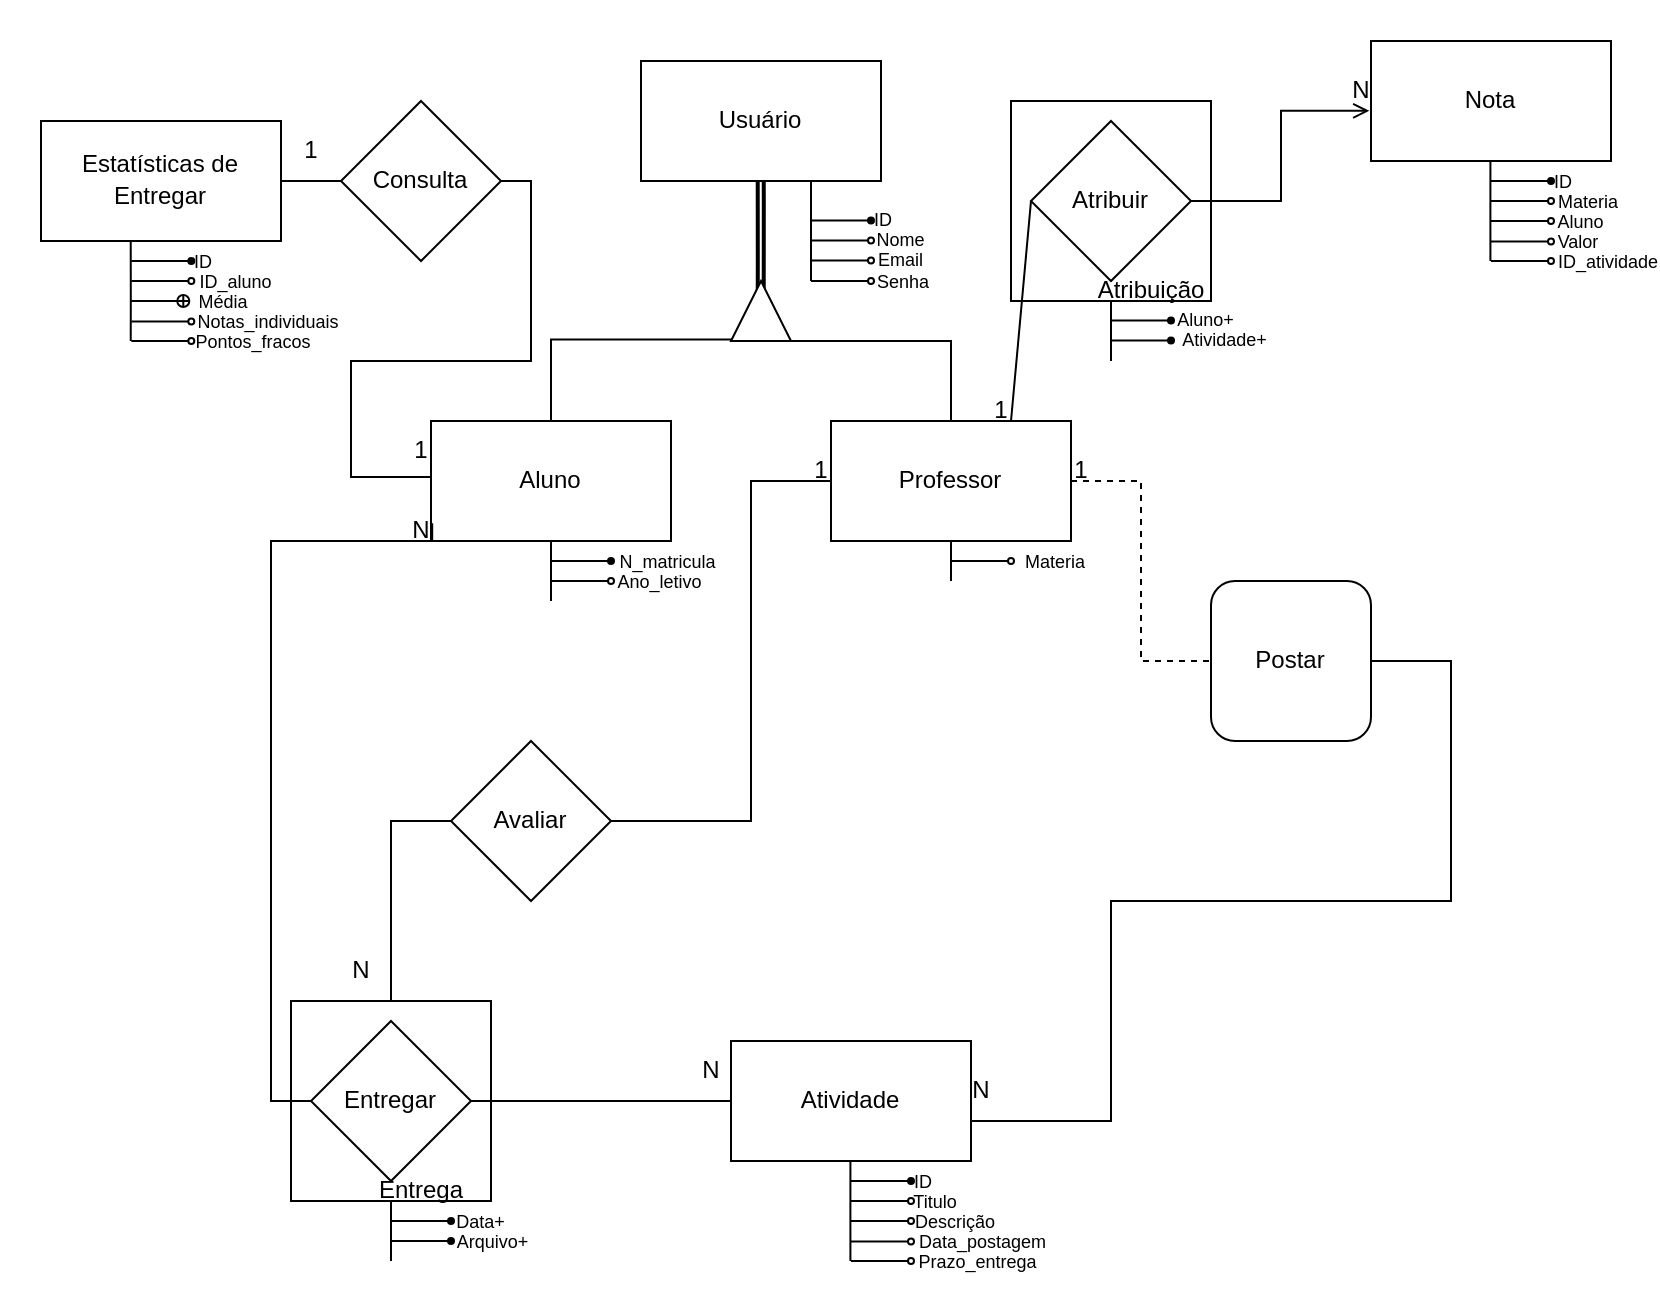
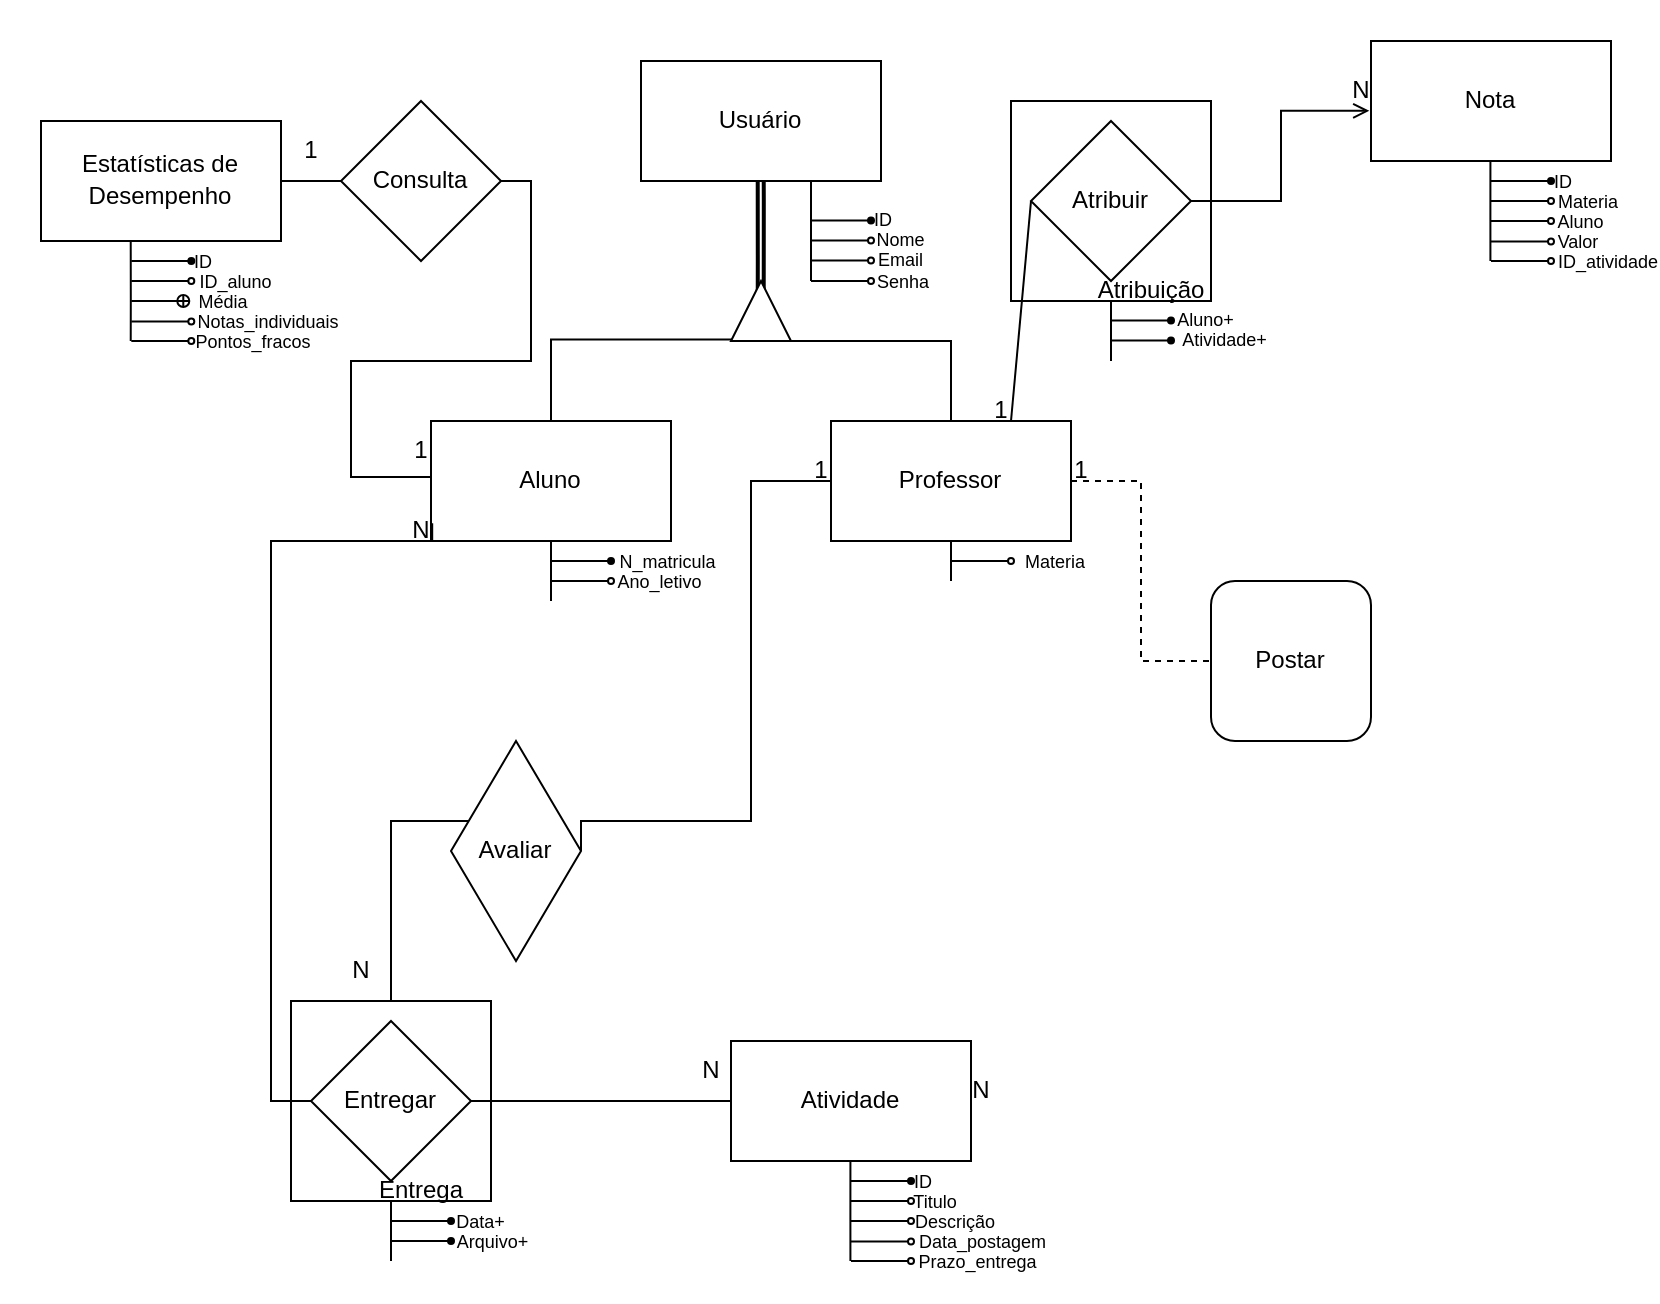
(161, 181) -> (161, 181)
(531, 821) -> (516, 851)
(1261, 901) -> none
